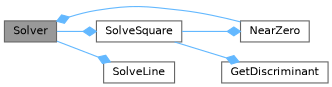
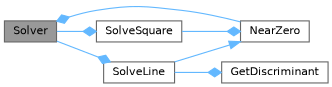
(200, 50) -> (191, 72)
none -> (202, 53)
